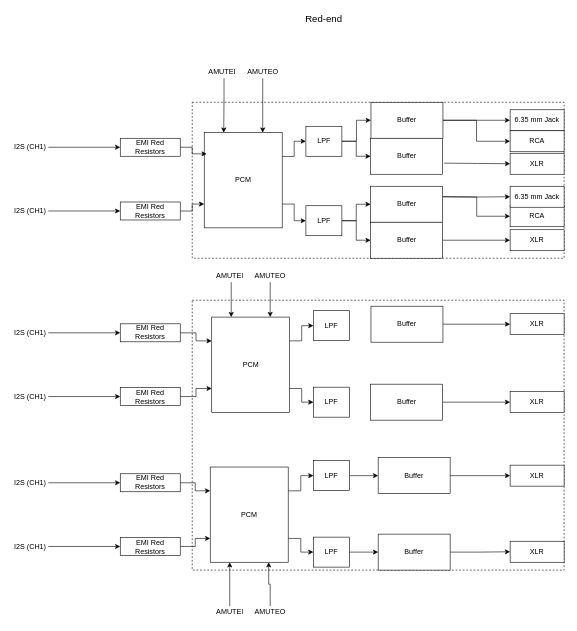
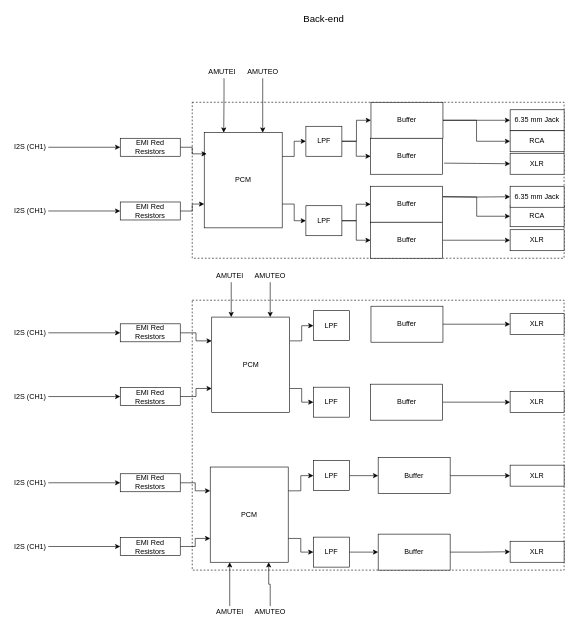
(324, 18) -> (324, 18)
